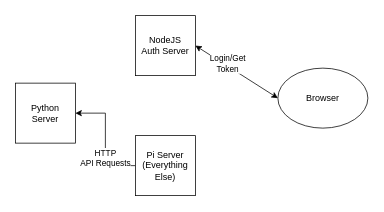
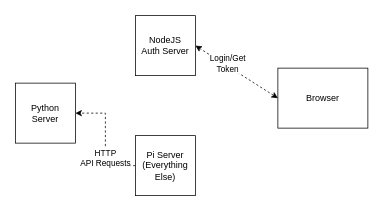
(255, 83) -> (255, 83)
(323, 98) -> (323, 98)
(105, 119) -> (105, 119)
